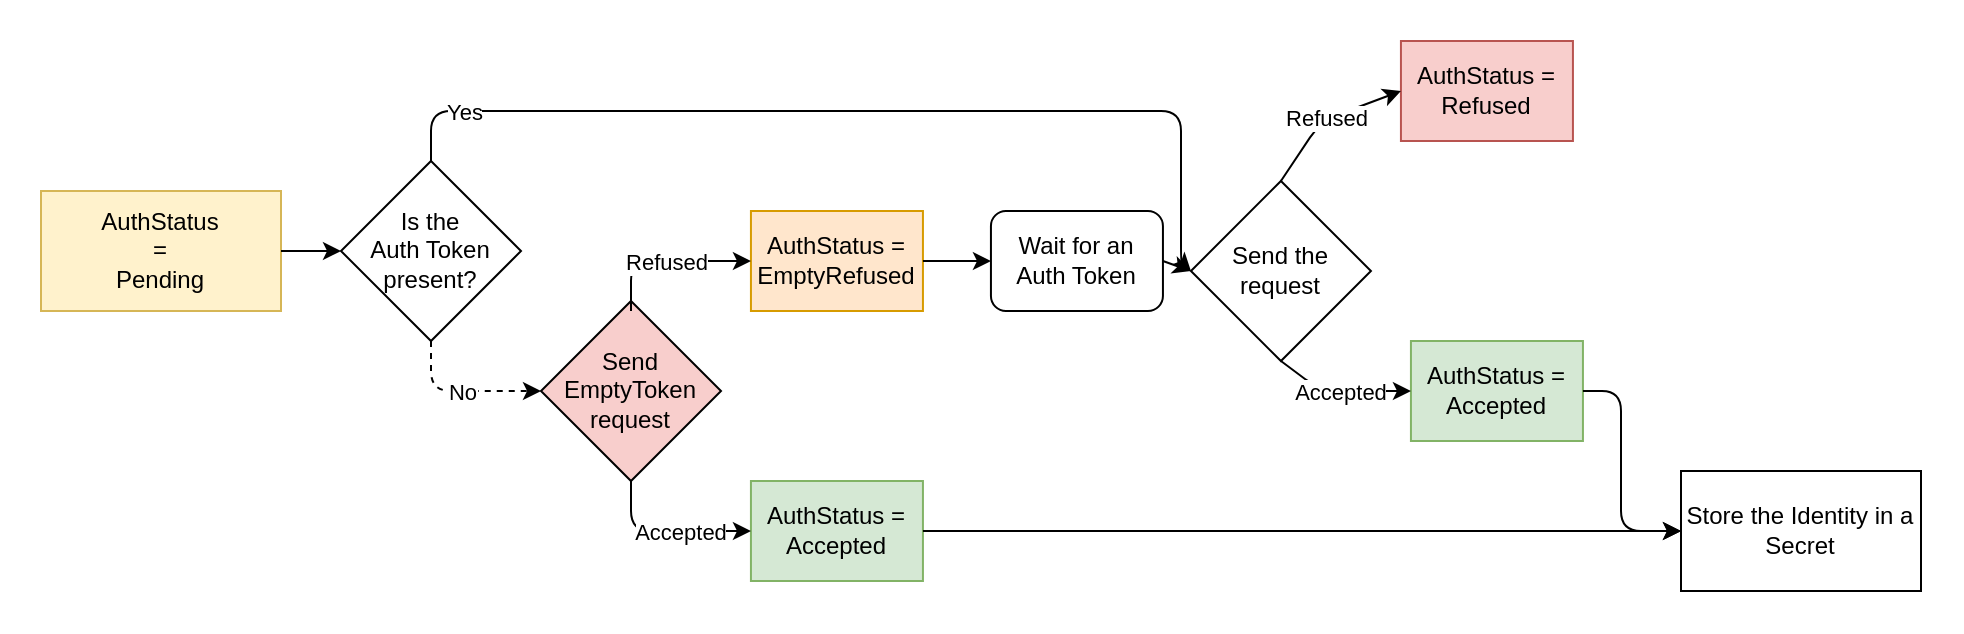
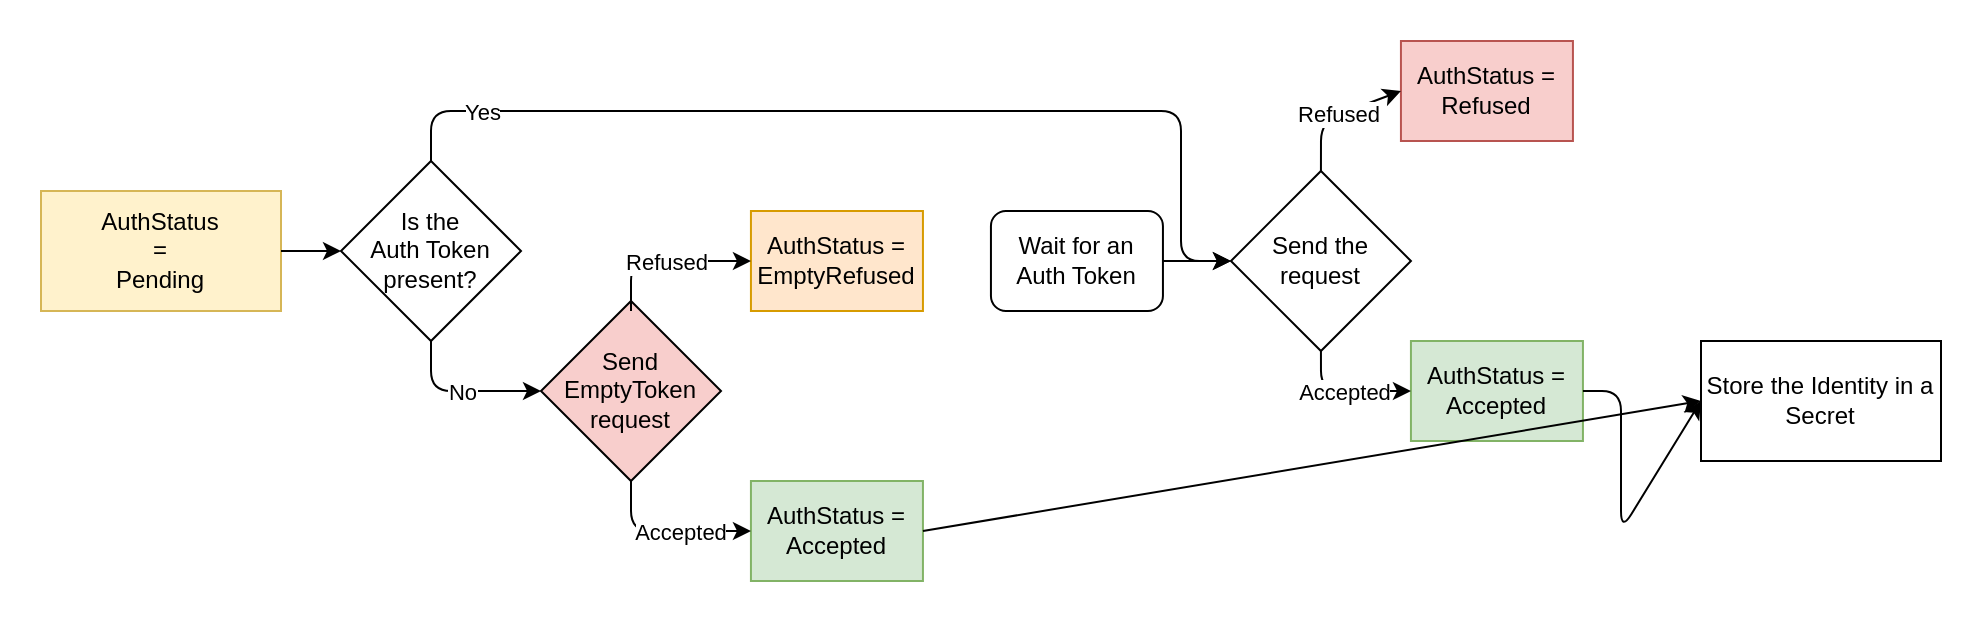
(950, 261) -> none
(1281, 271) -> (1321, 261)
(431, 370) -> (431, 370)
(1801, 531) -> (1821, 401)
